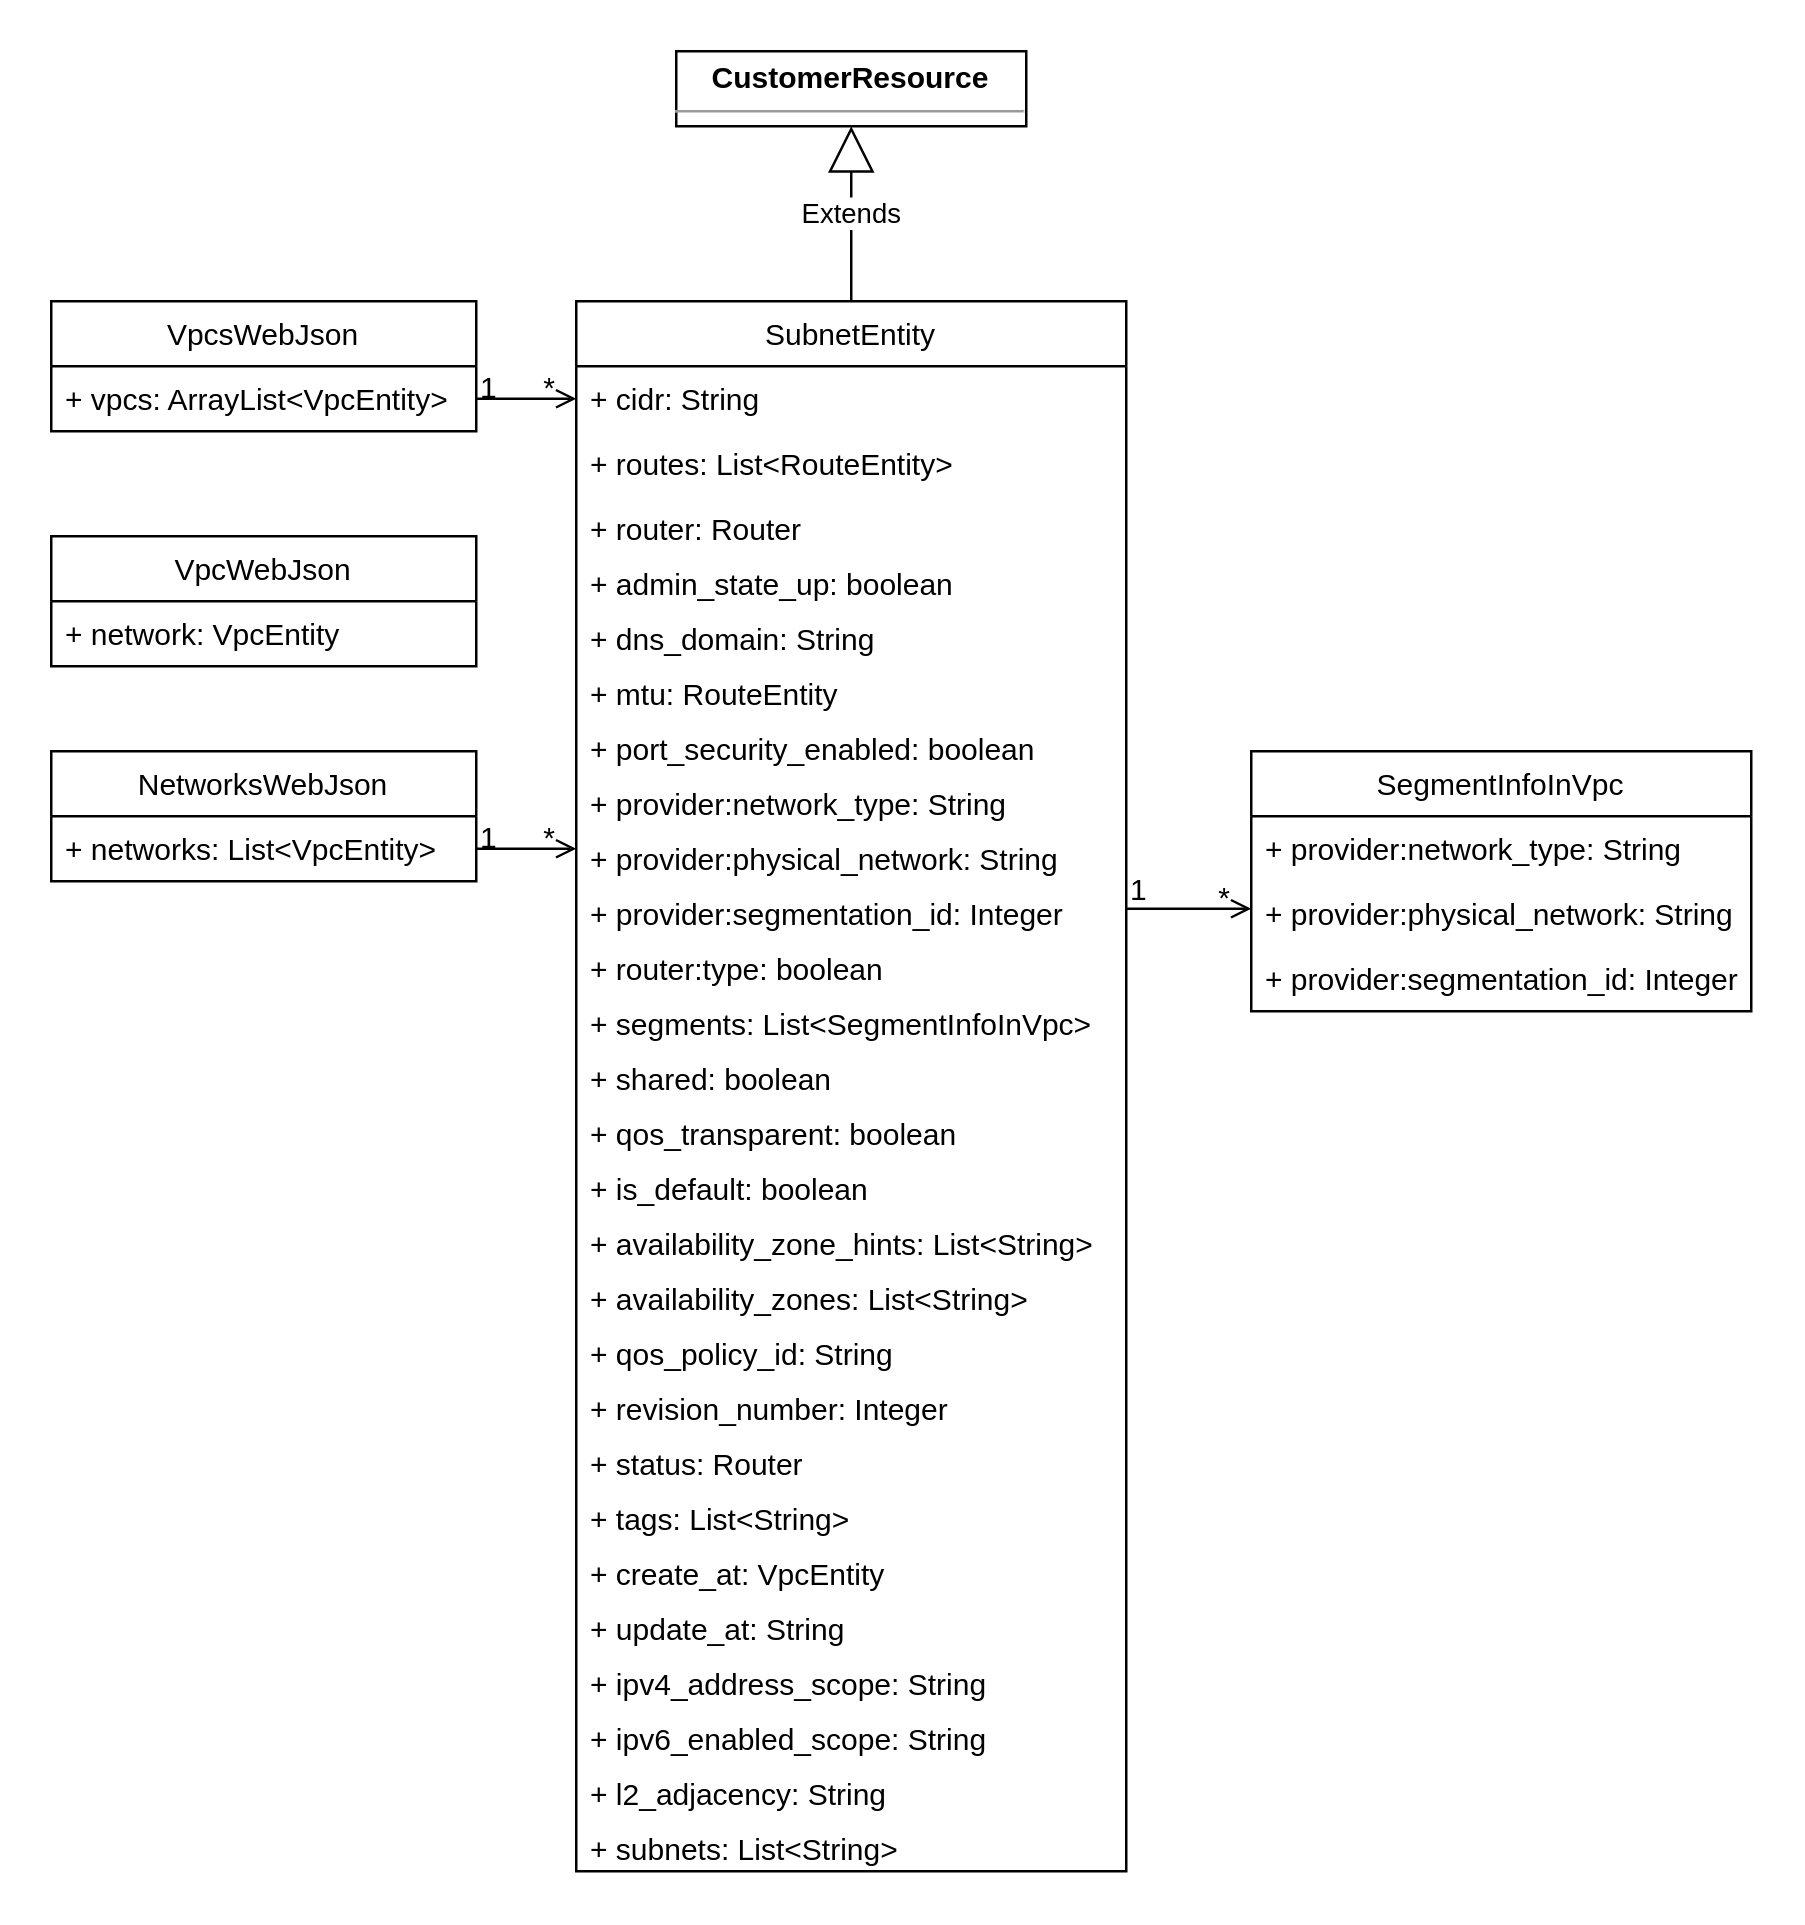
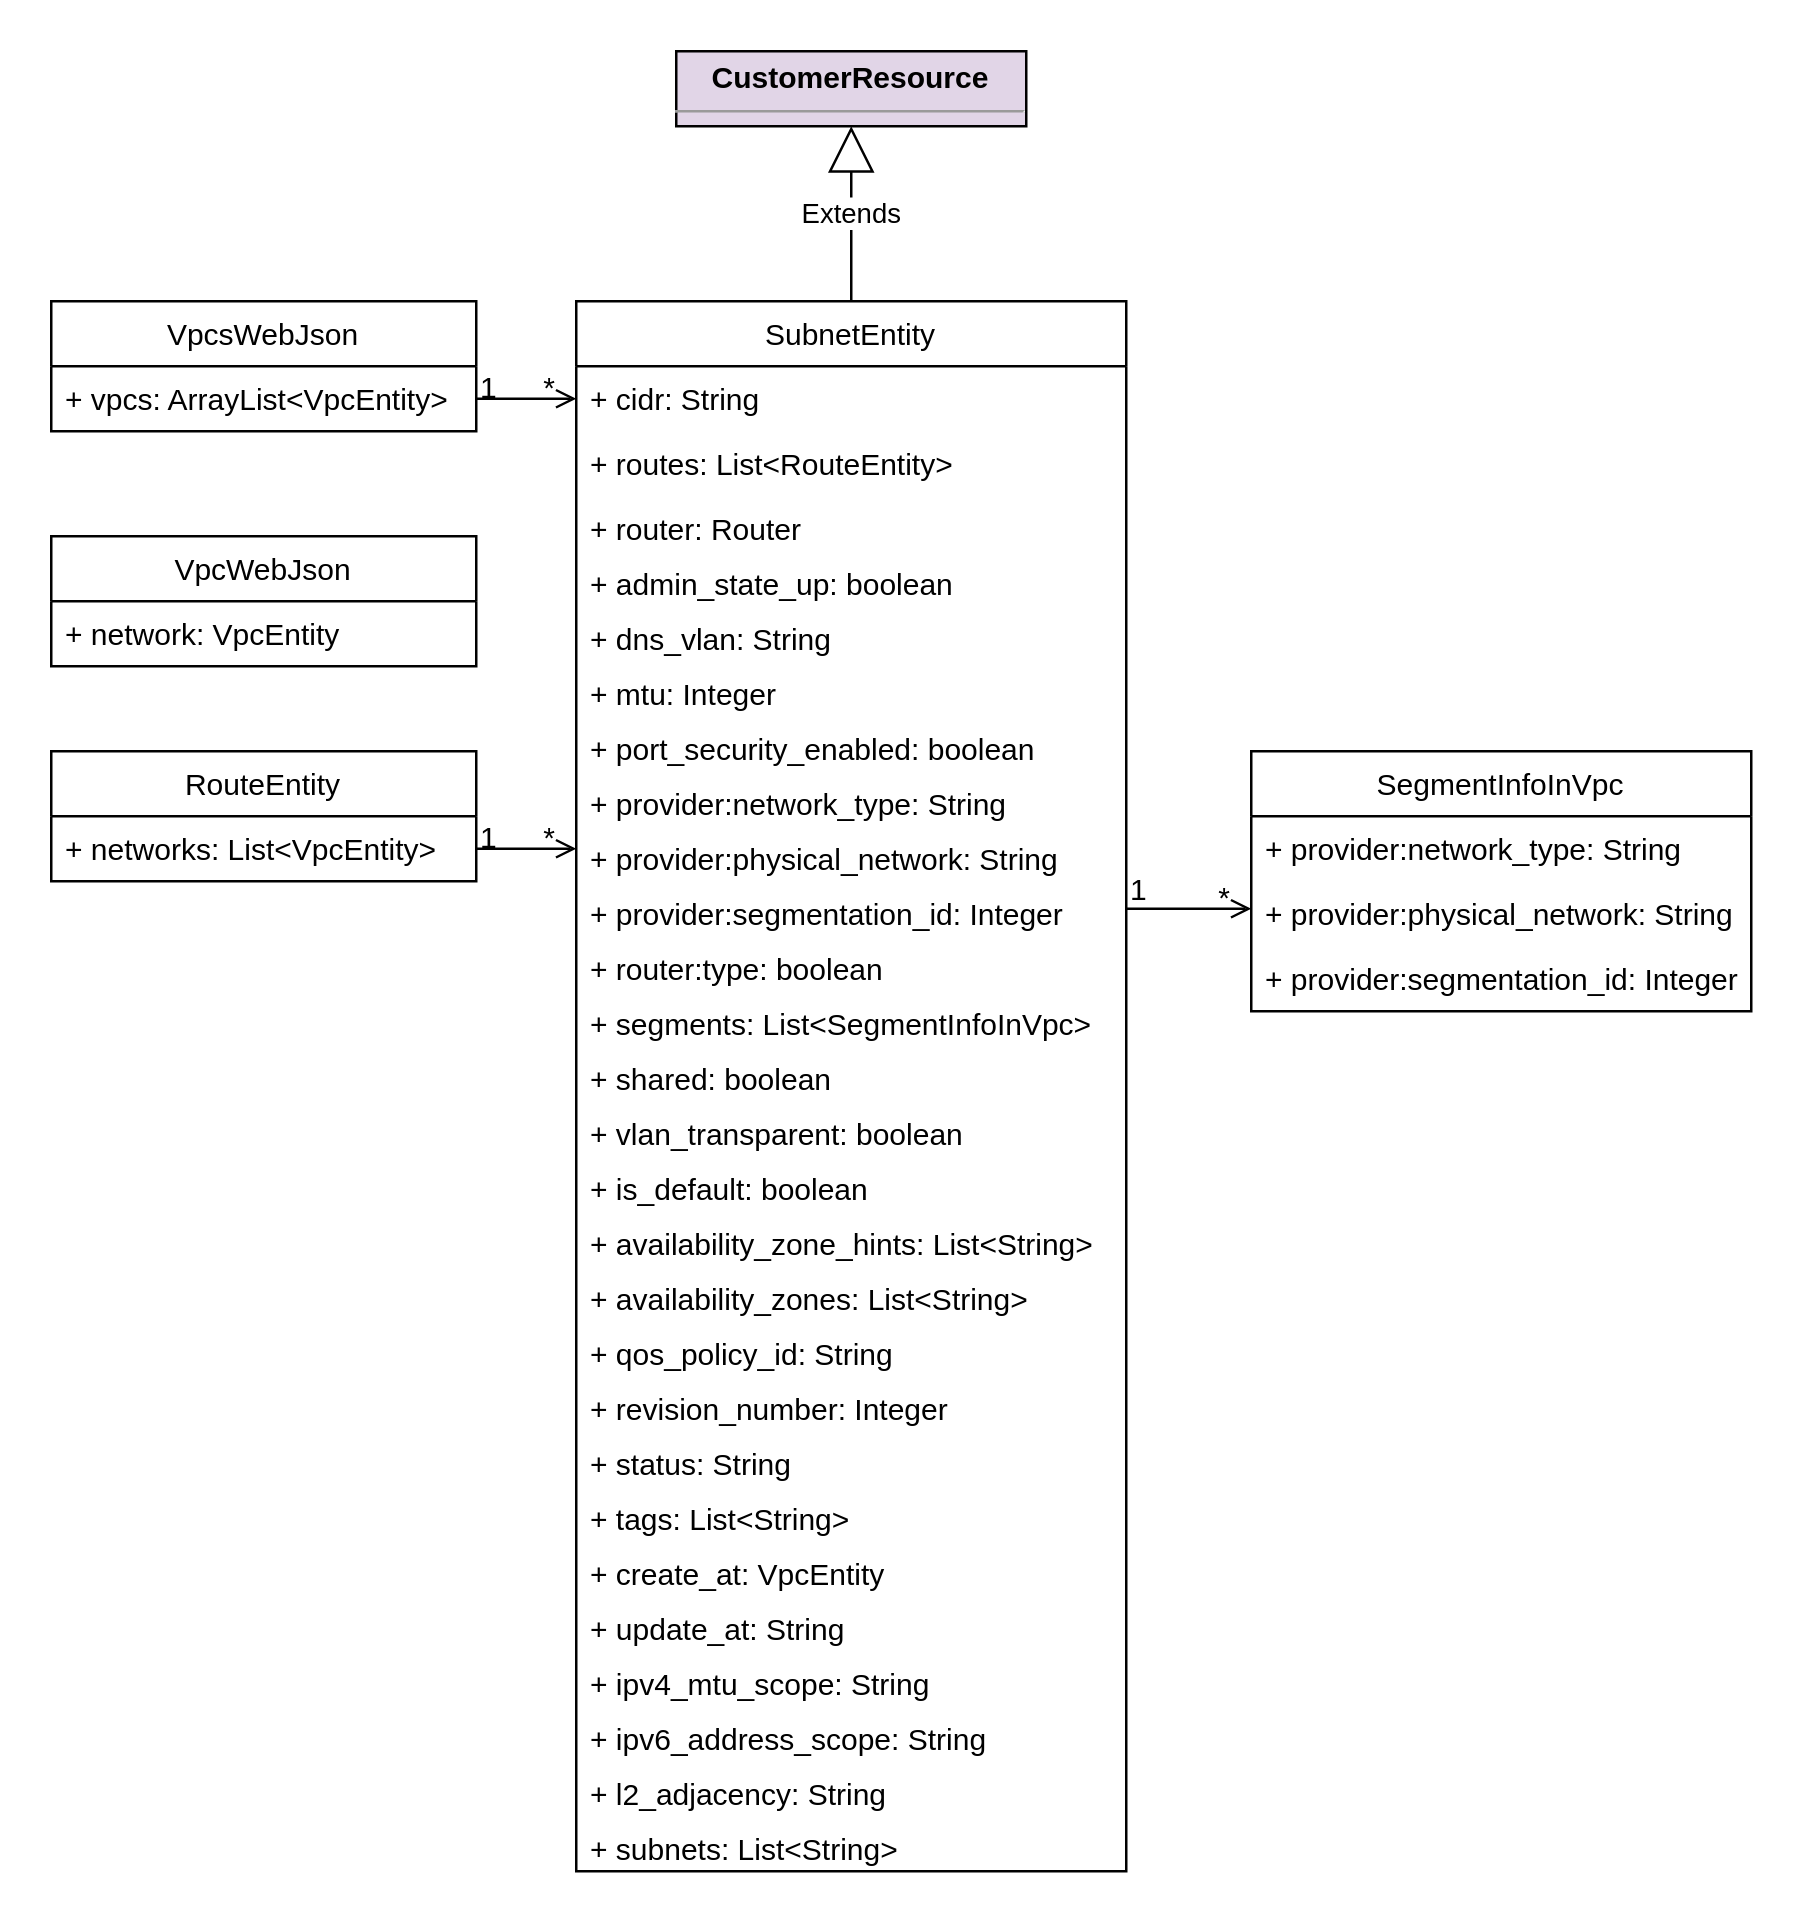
(851, 89) -> (851, 89)
(739, 640) -> (722, 640)
(726, 695) -> (696, 695)
(263, 785) -> (263, 785)
(793, 1135) -> (797, 1135)
(713, 1465) -> (709, 1465)
(806, 1685) -> (772, 1685)
(802, 1740) -> (806, 1740)
